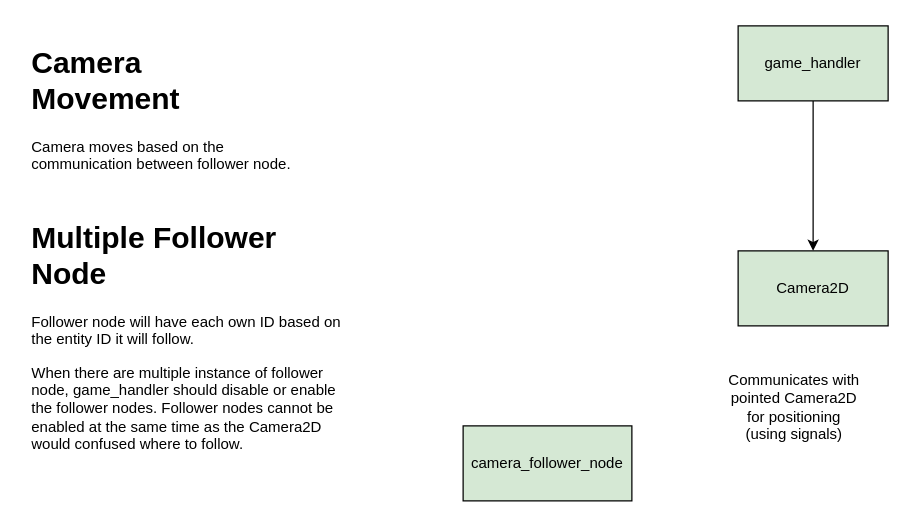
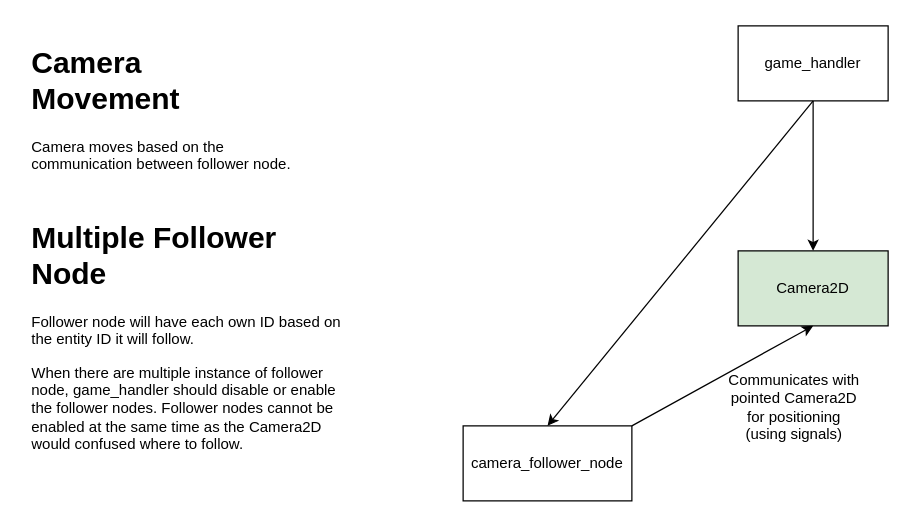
(813, 63) -> (813, 63)
none -> (682, 261)
none -> (719, 378)
(548, 463) -> (548, 463)
